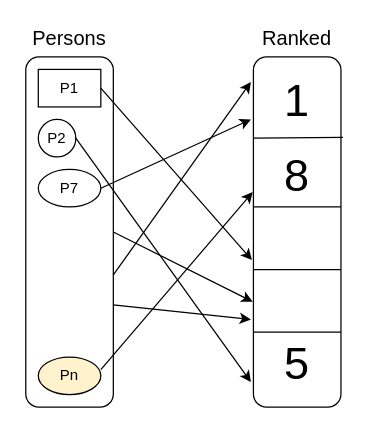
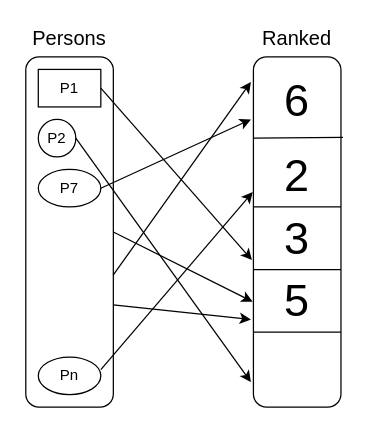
(297, 101) -> (297, 101)
(297, 176) -> (297, 176)
none -> (297, 238)
(297, 363) -> (297, 301)
(69, 376) -> (69, 376)
